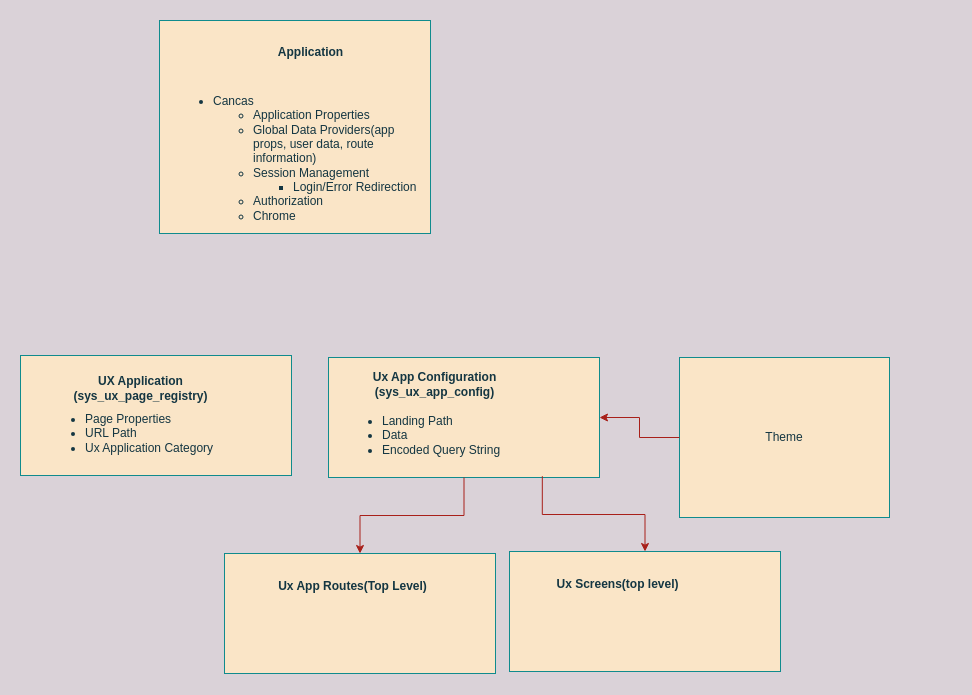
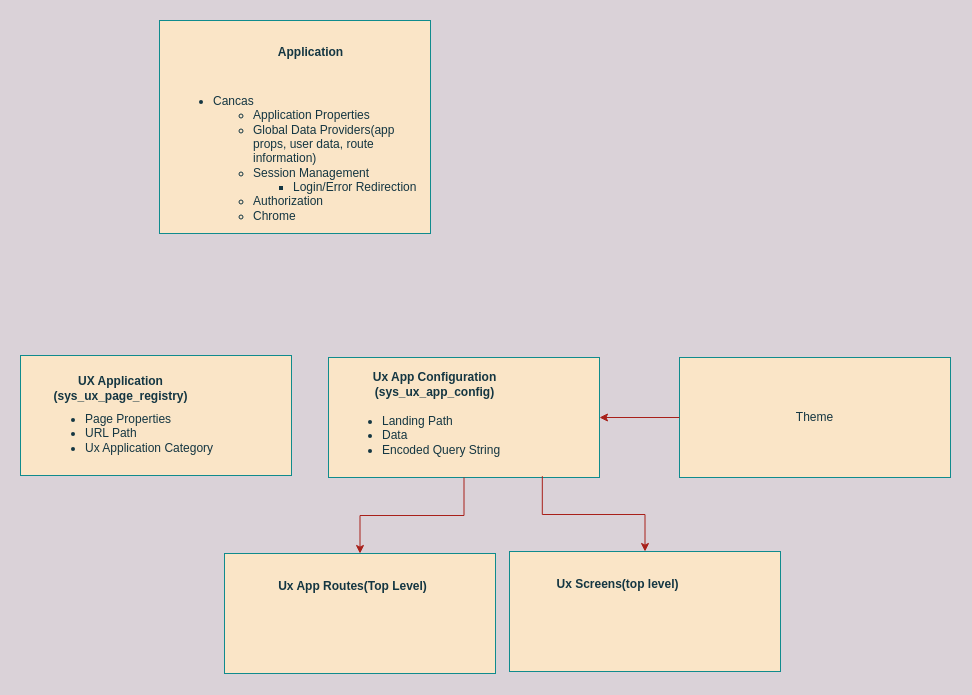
(141, 388) -> (121, 388)
(785, 438) -> (815, 418)
